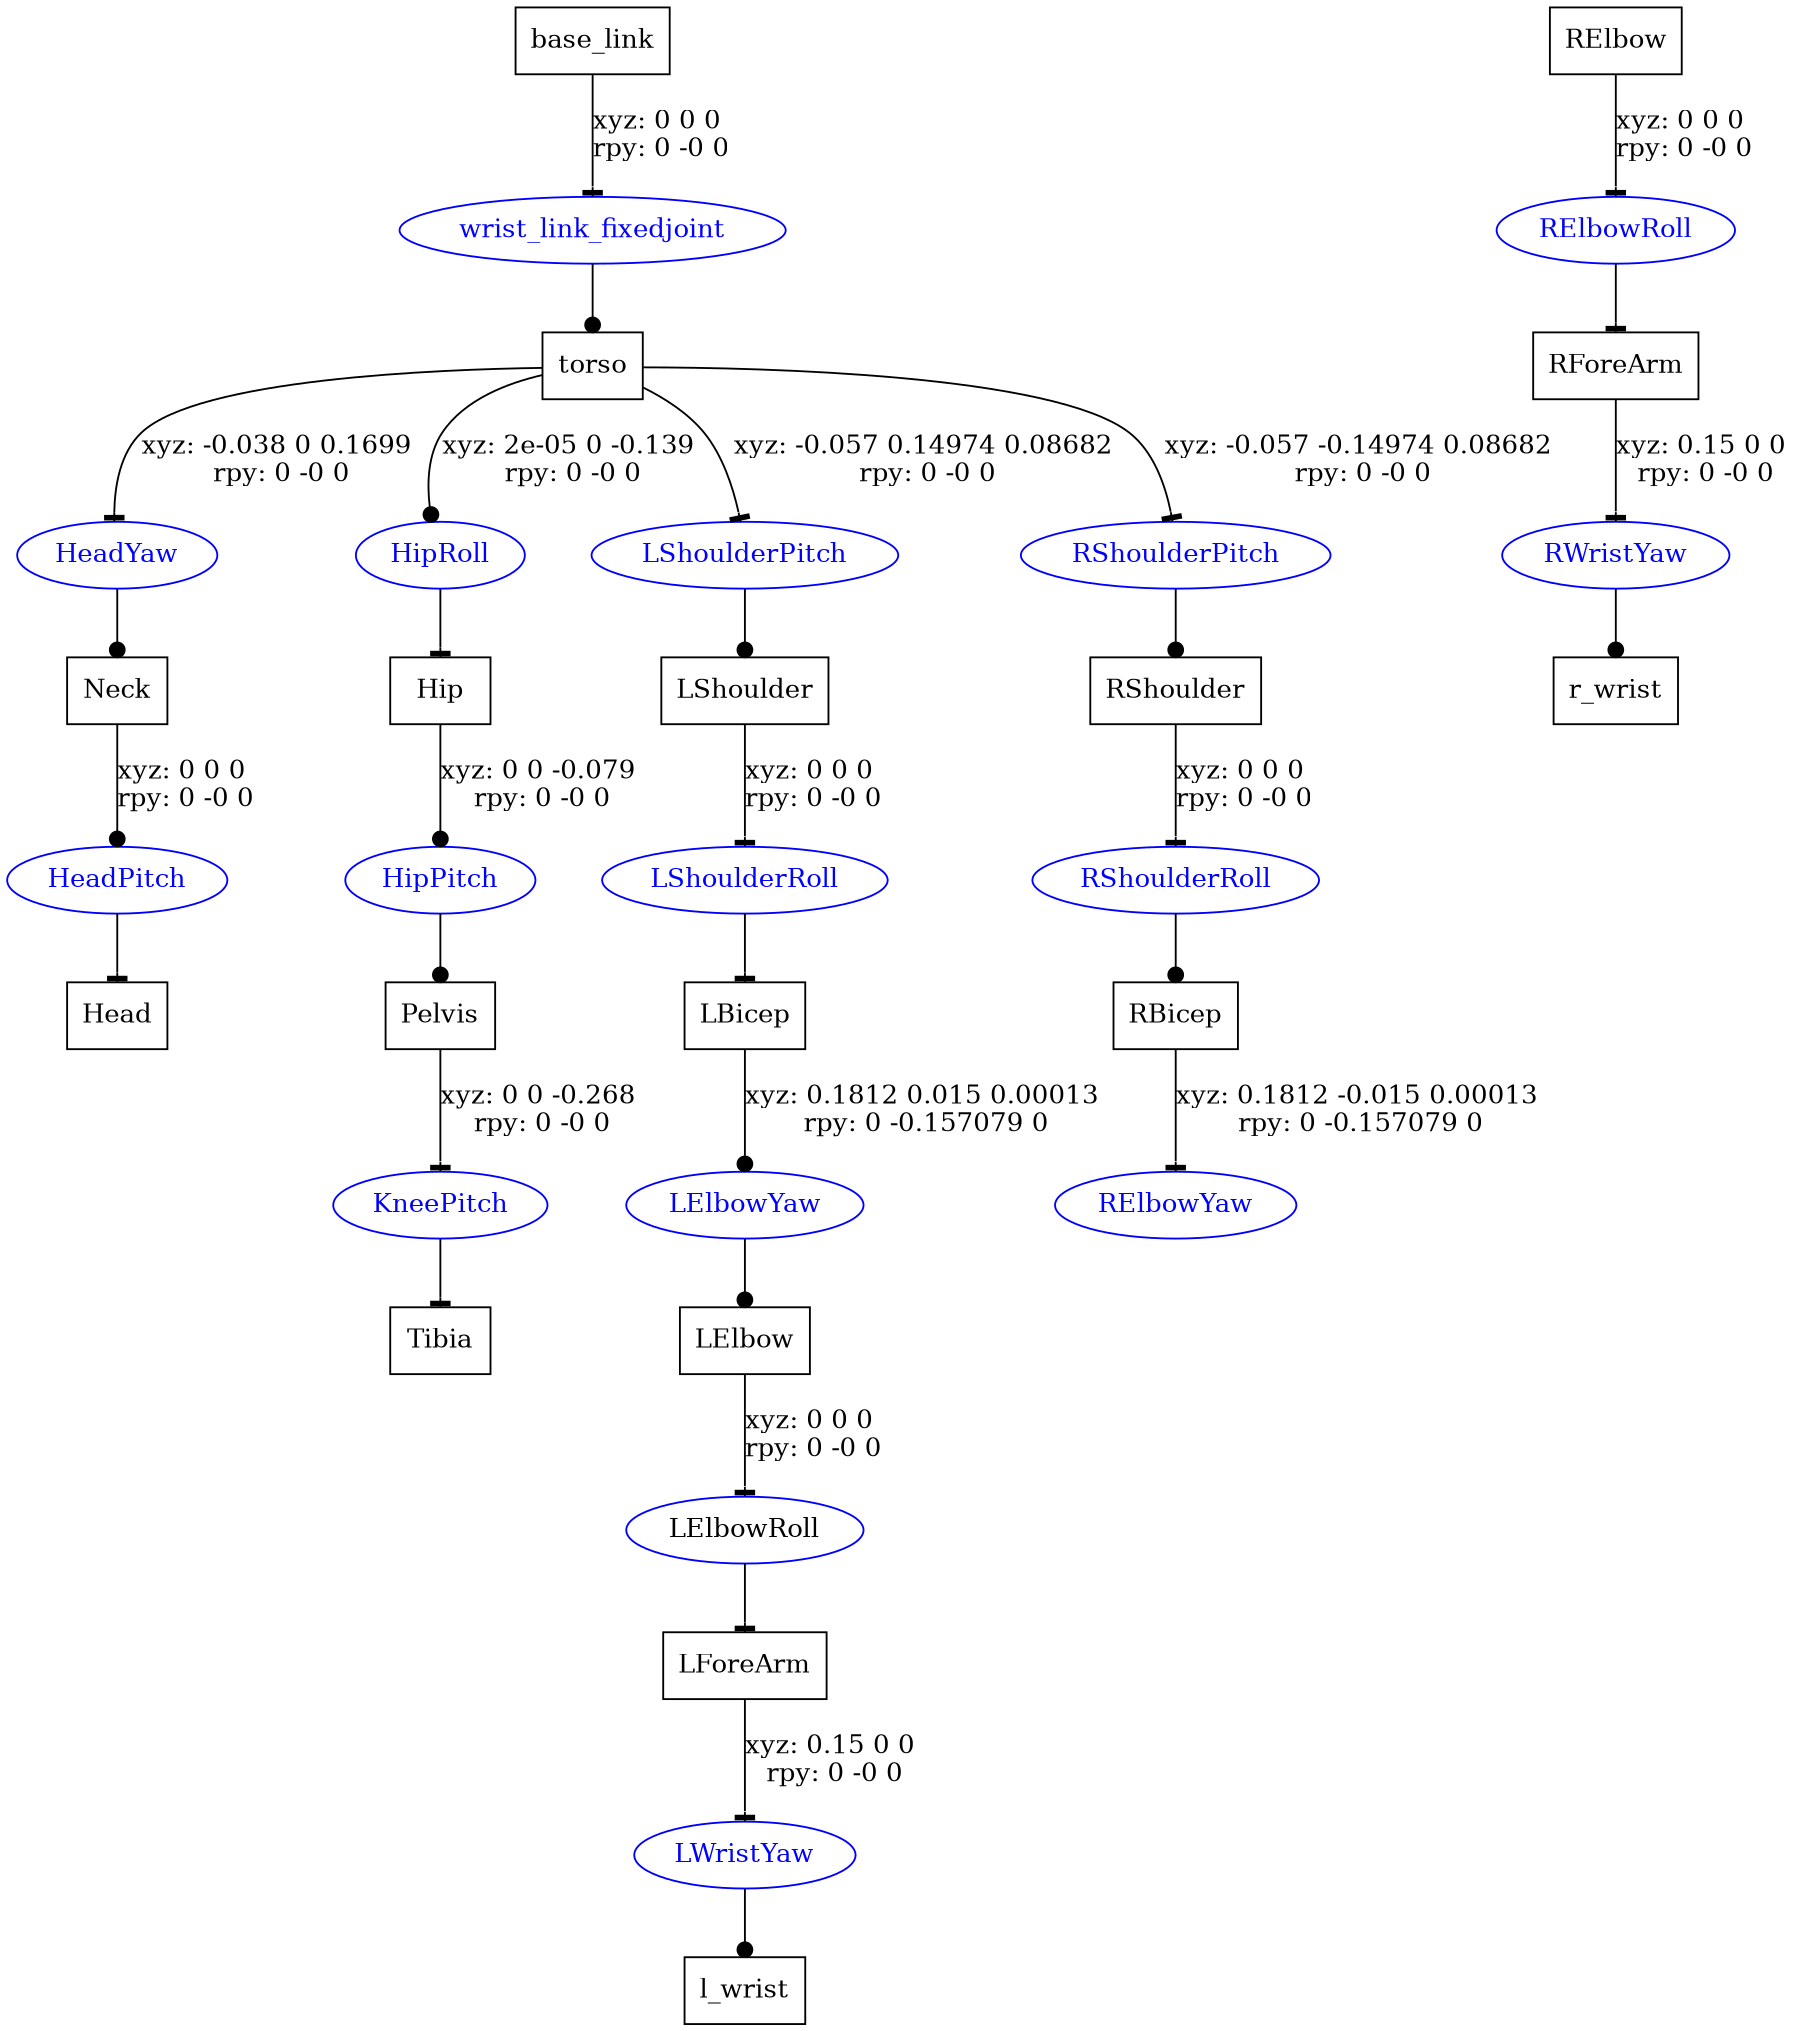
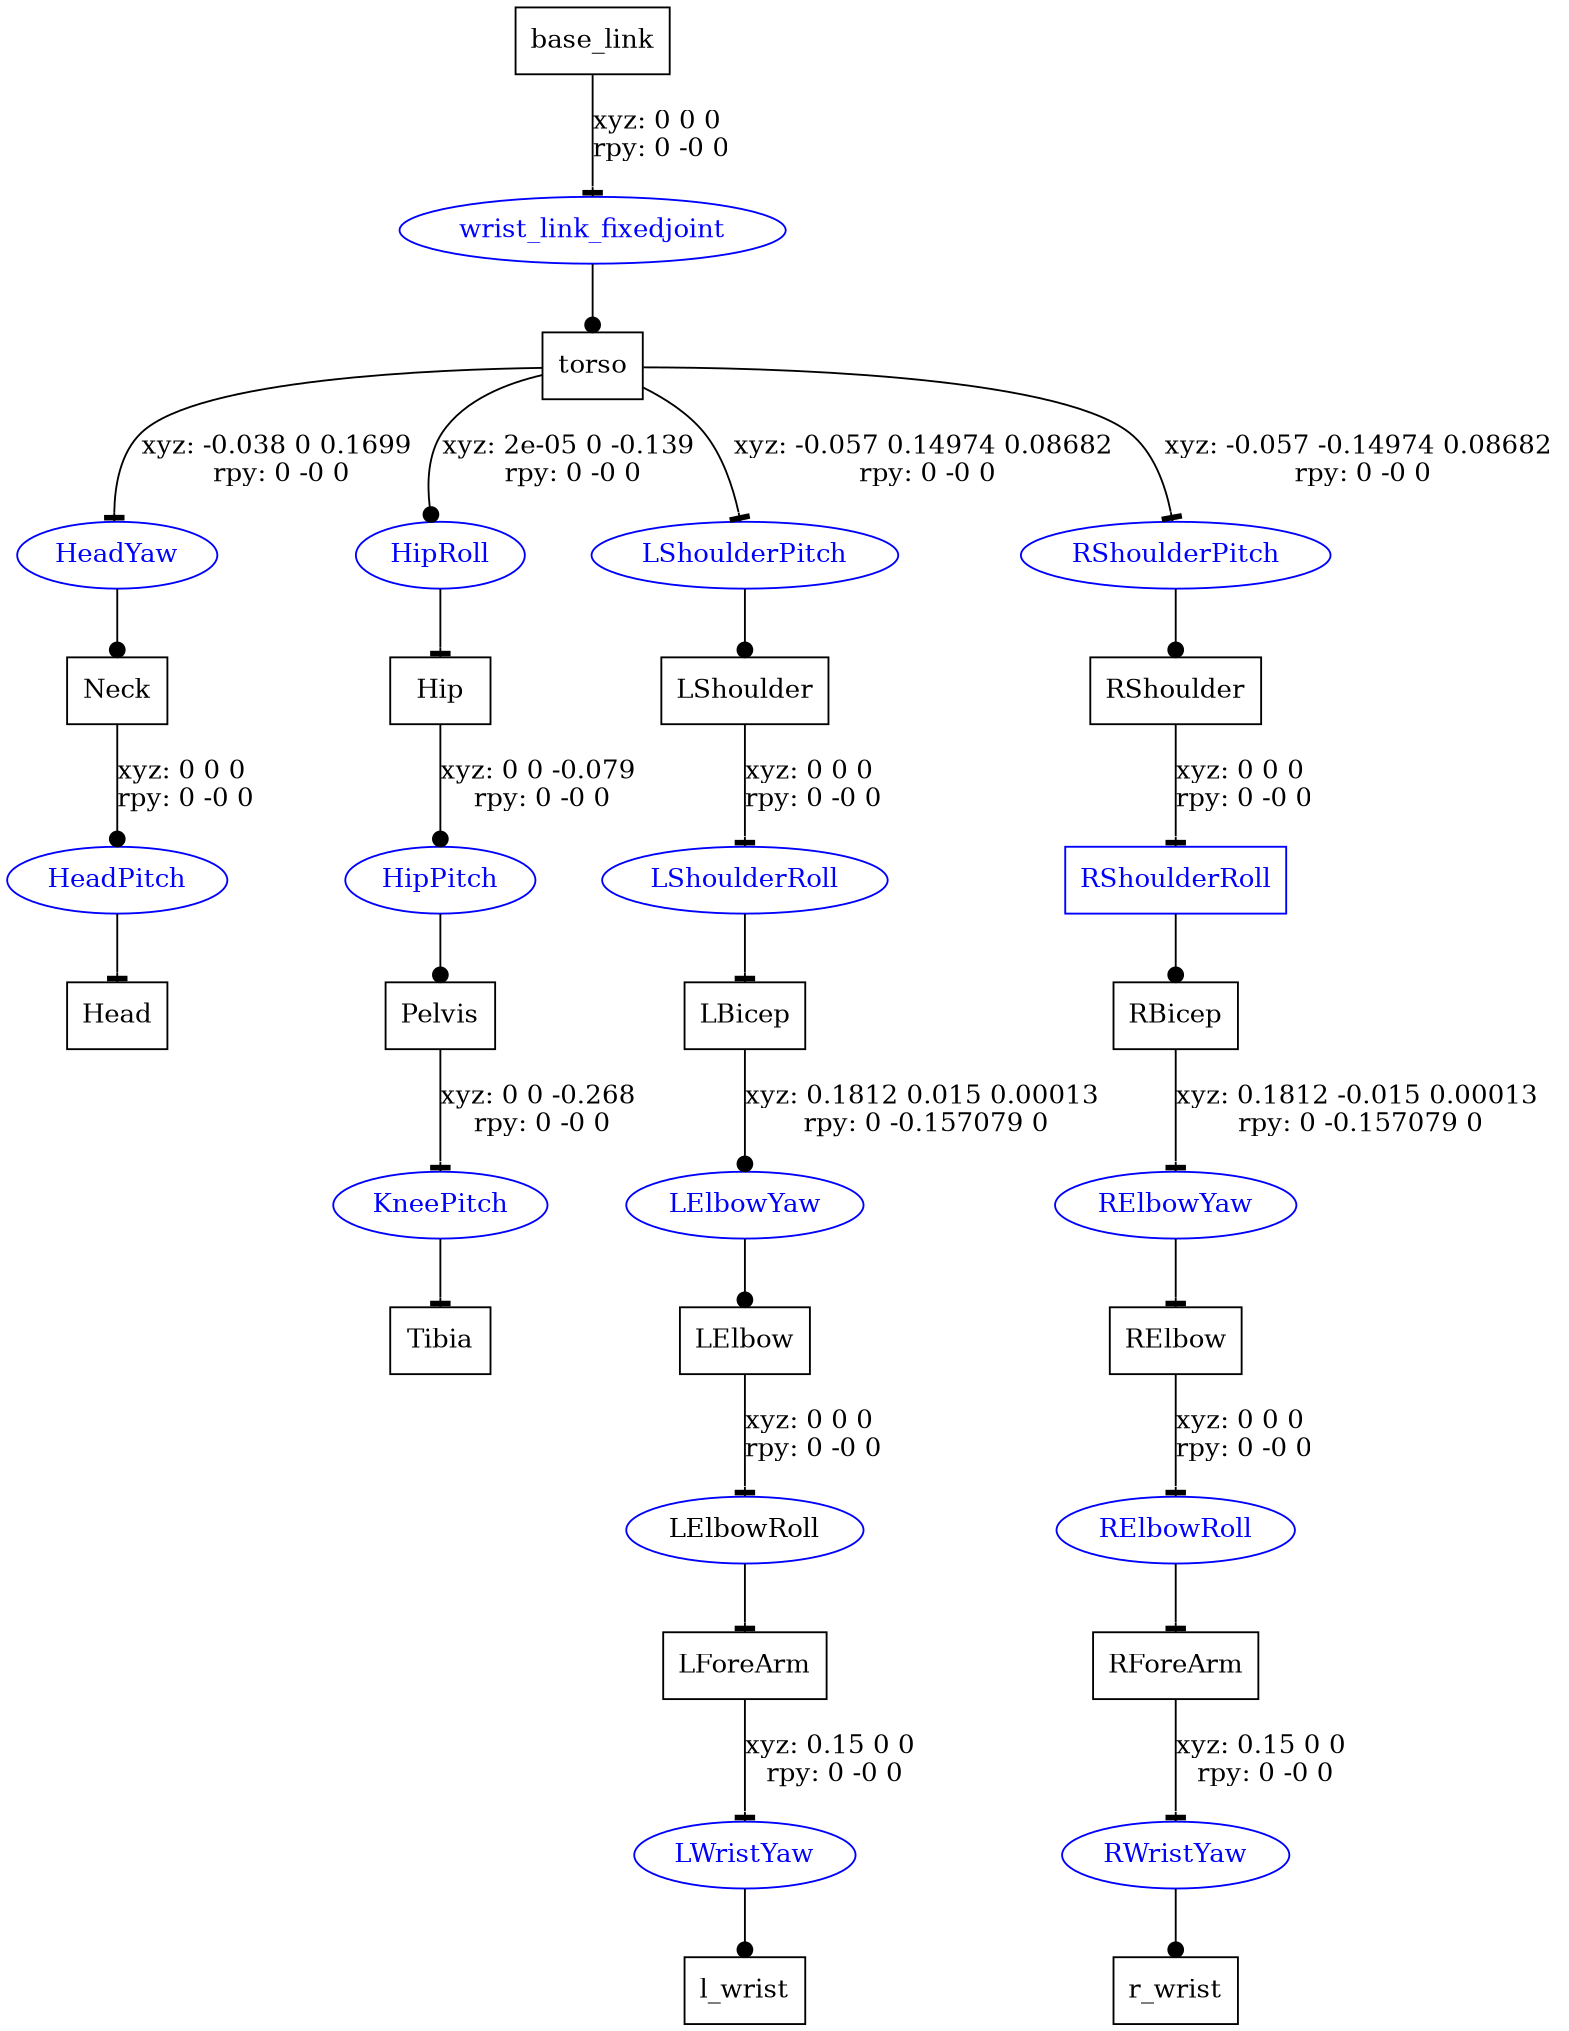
(1176, 880) -> (1176, 880)
none -> (1176, 1268)
